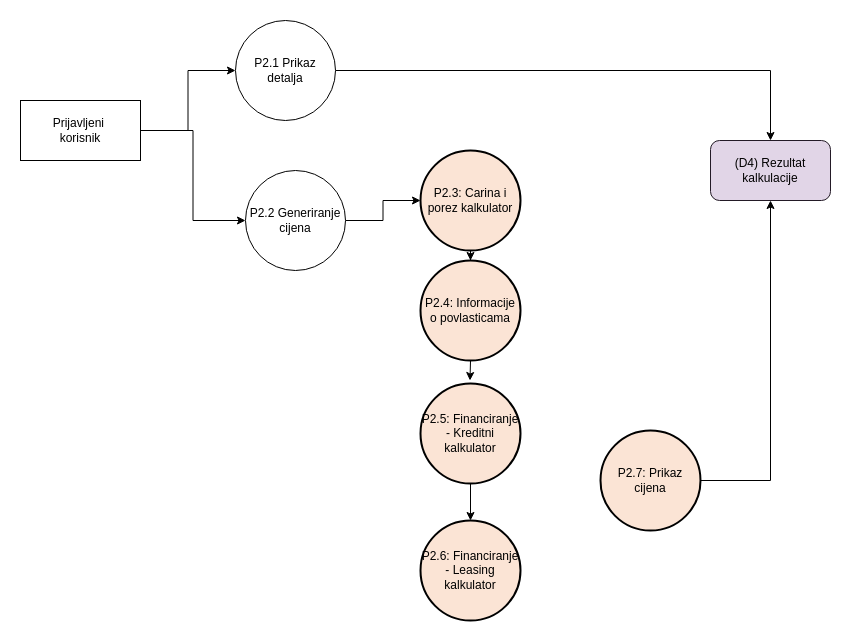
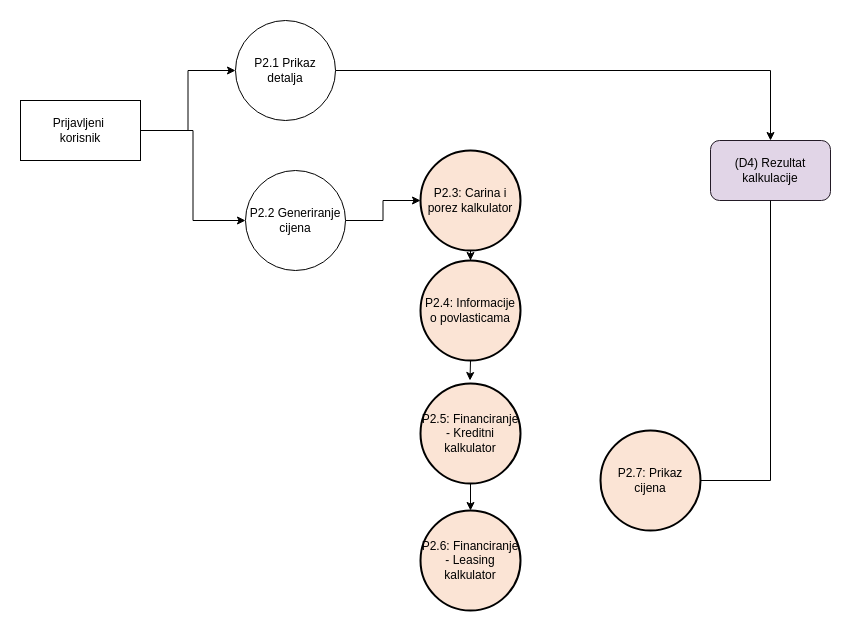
(771, 208) -> (771, 206)
(471, 571) -> (471, 561)
